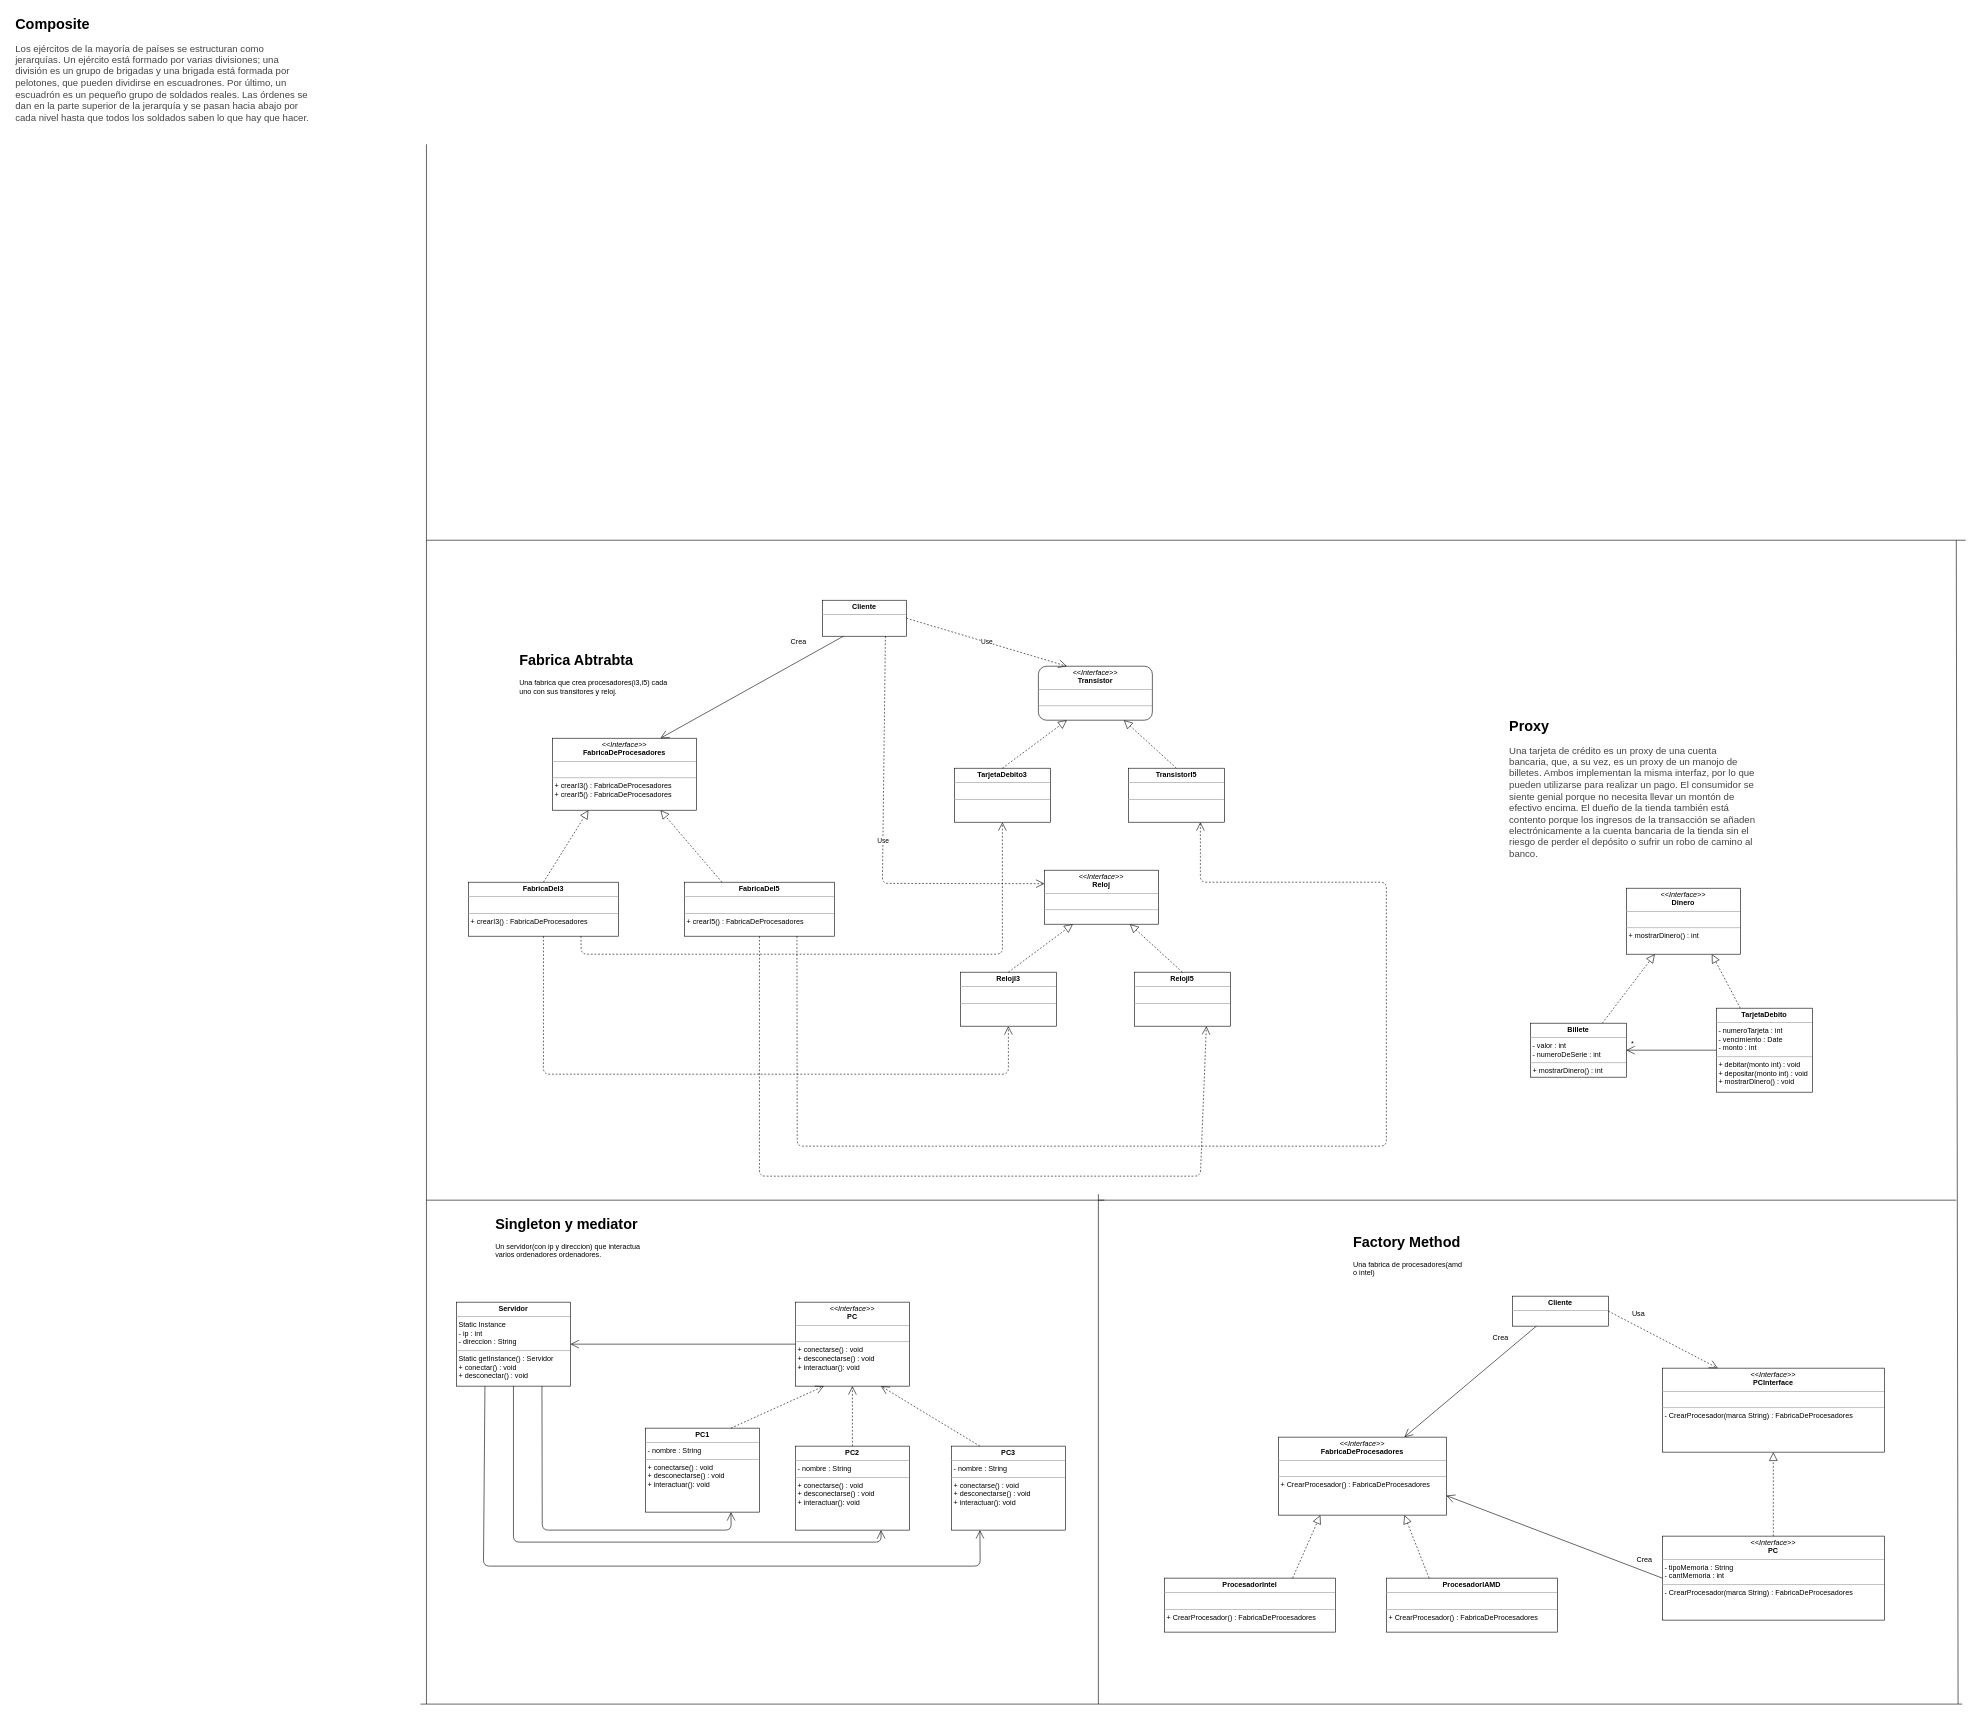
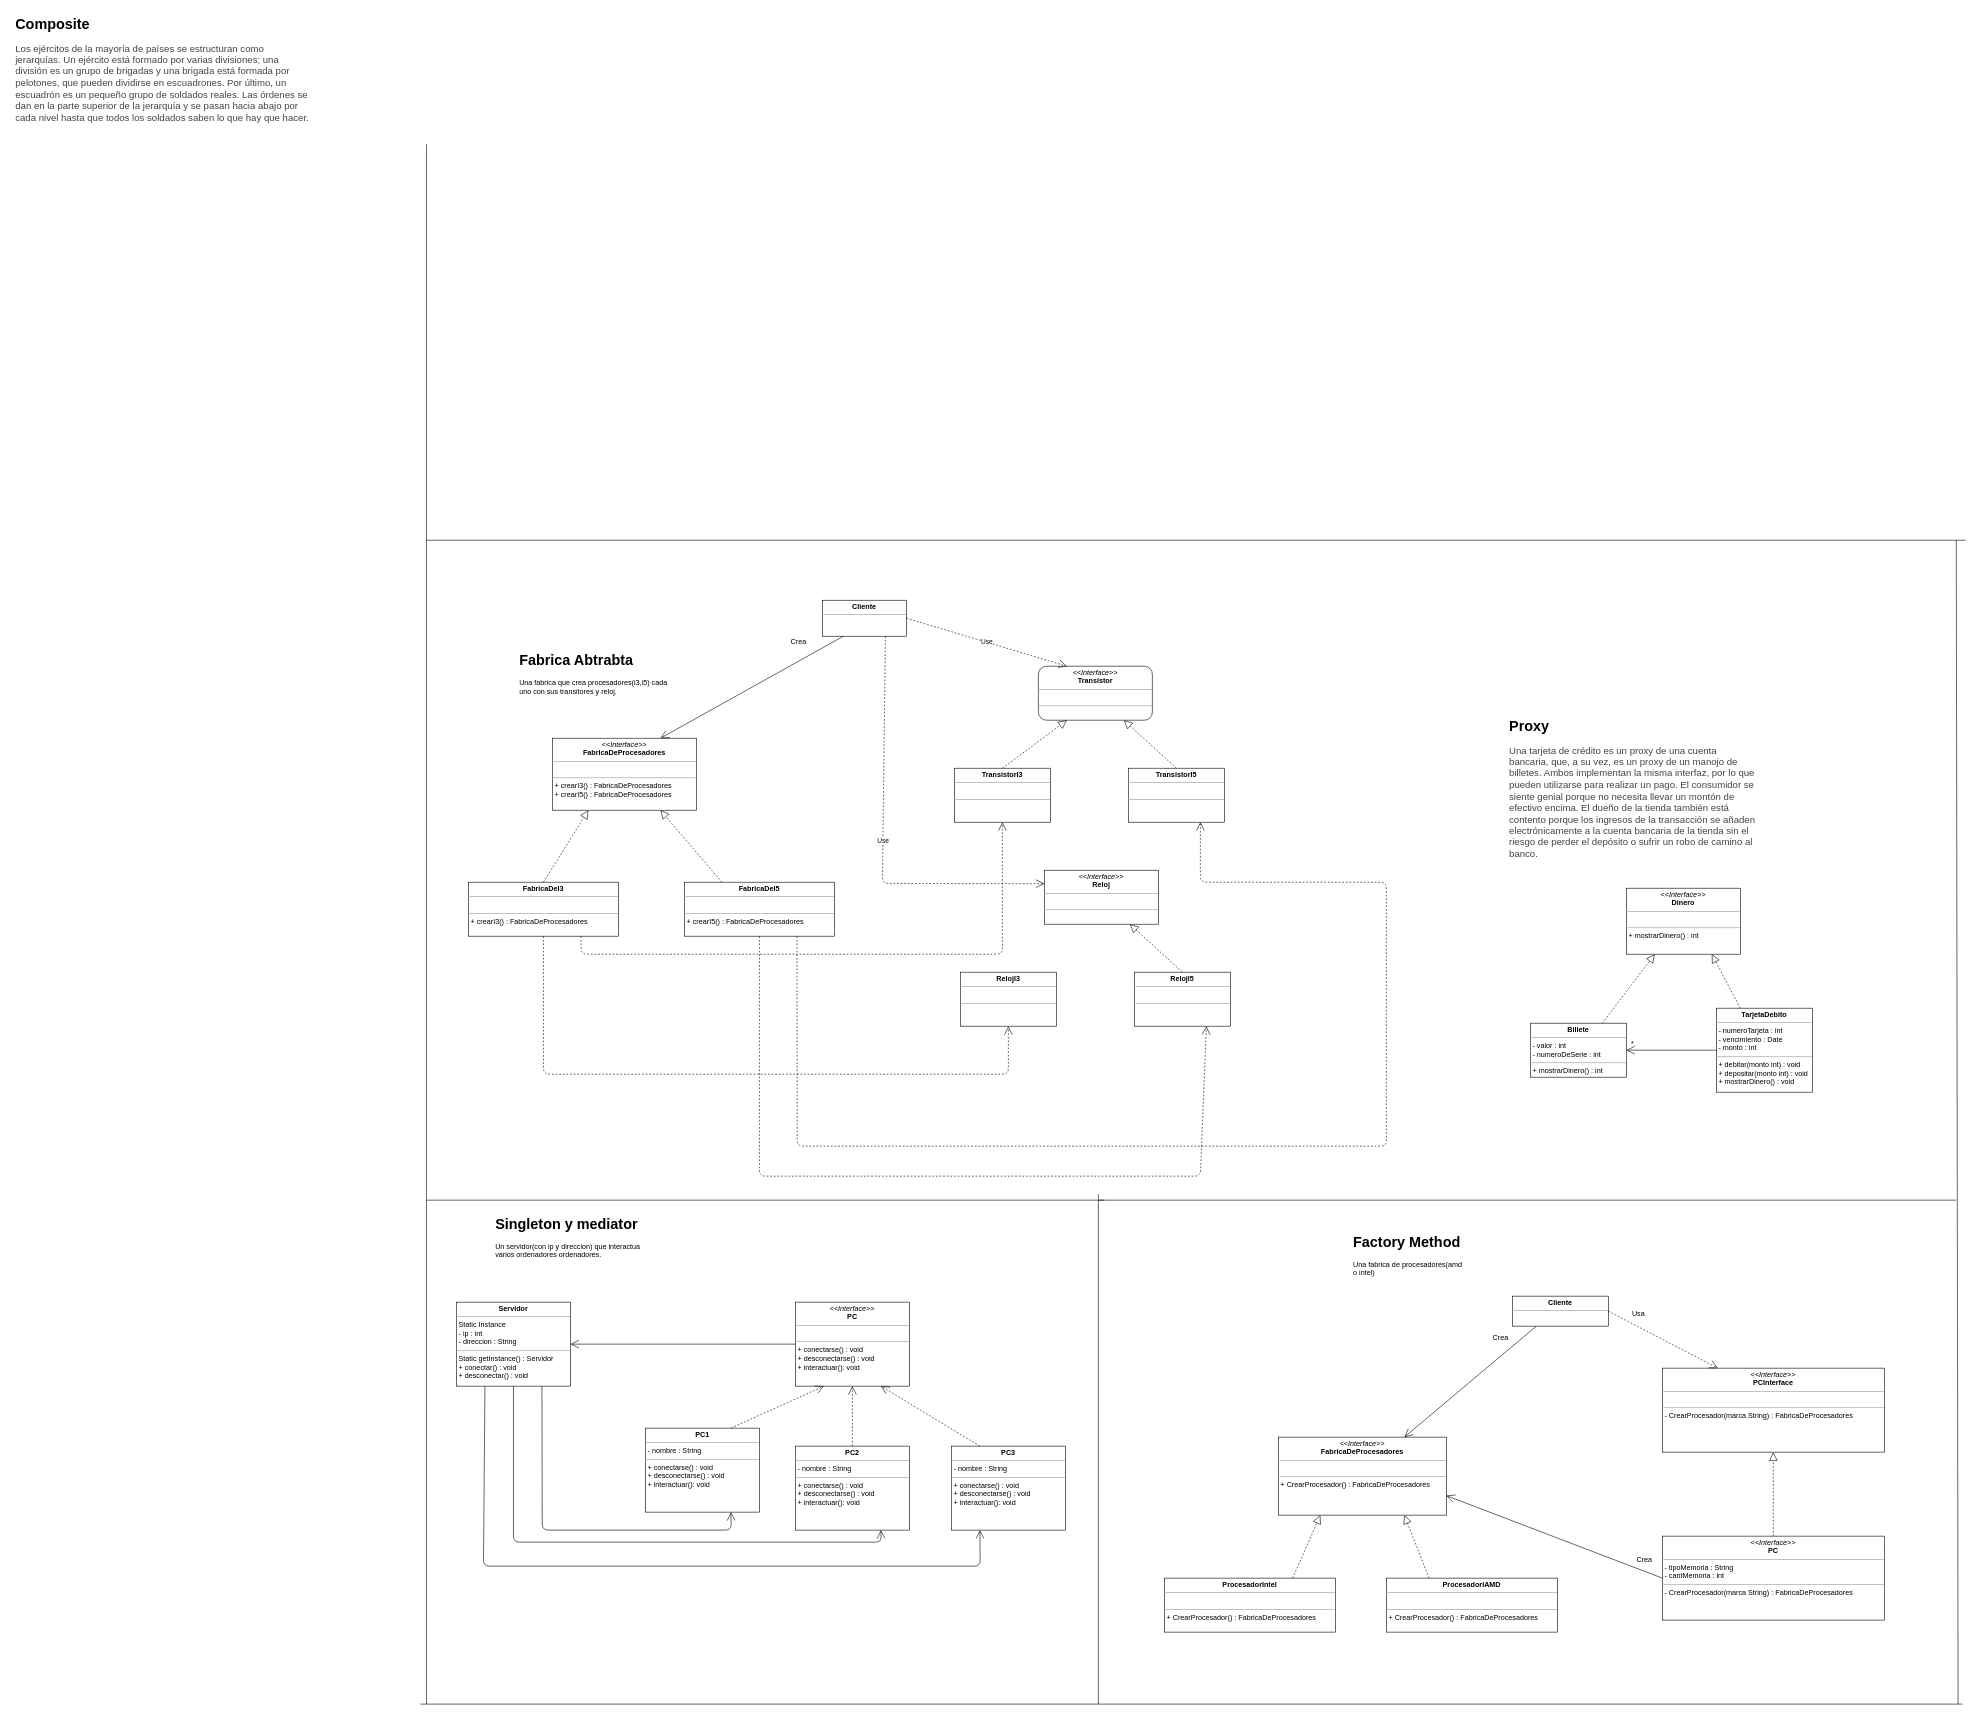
(982, 773) -> (978, 773)
(1037, 951) -> none
